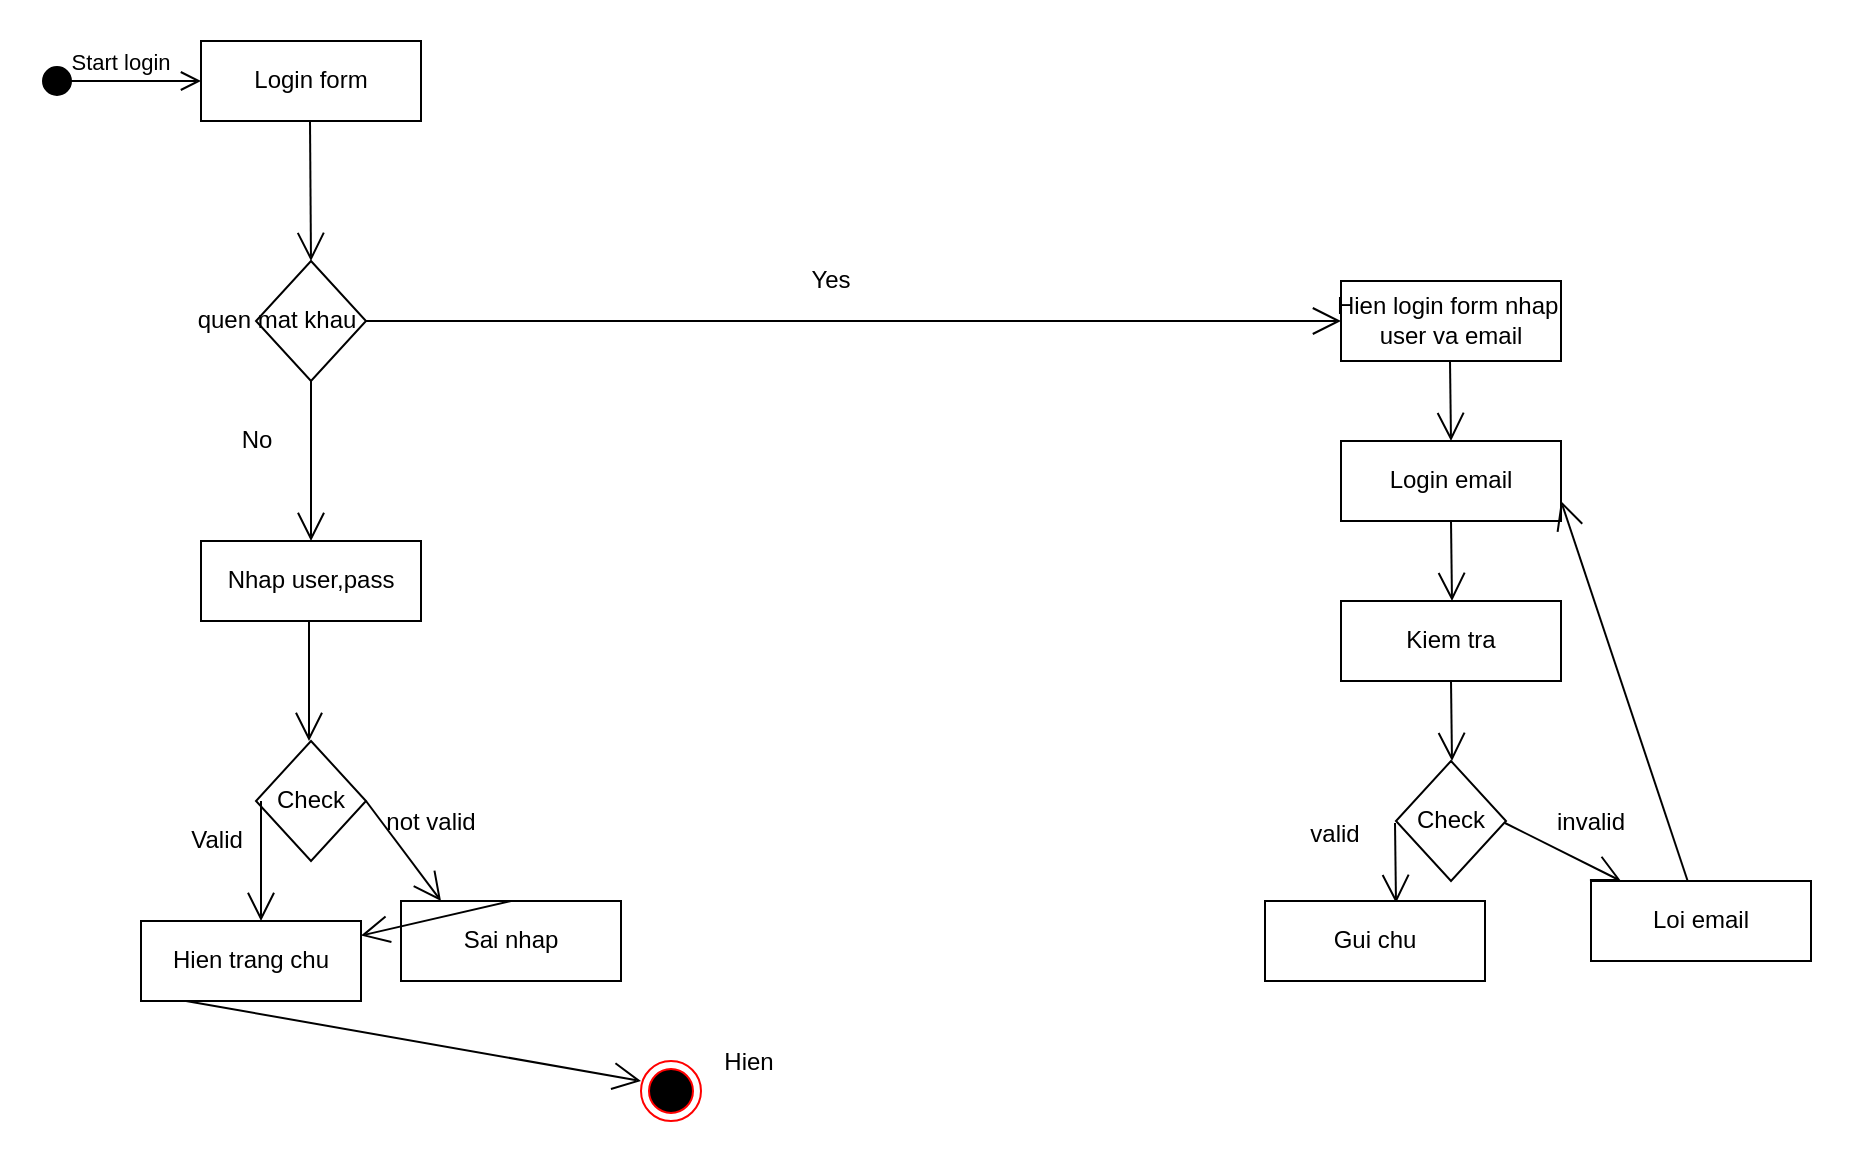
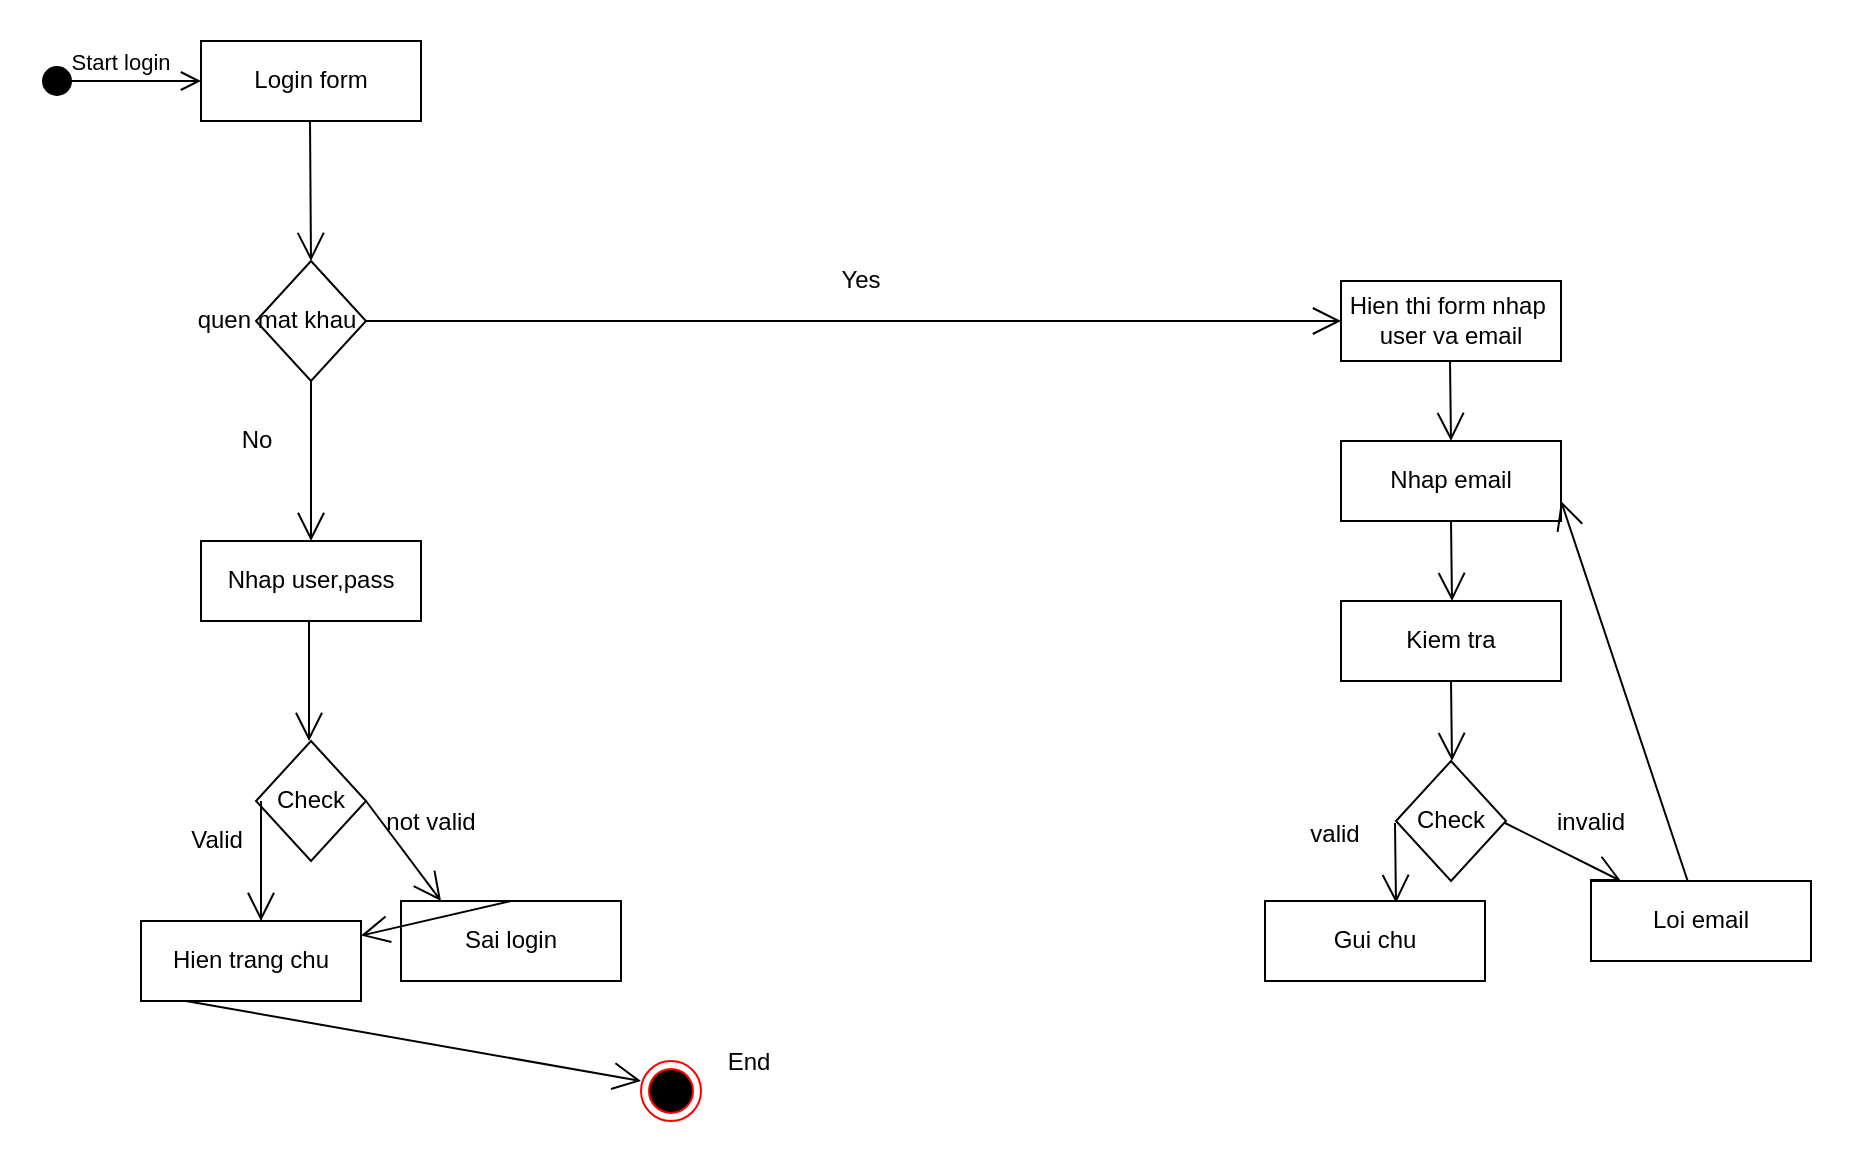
(831, 281) -> (861, 281)
(1452, 321) -> (1452, 321)
(1452, 481) -> (1452, 481)
(512, 941) -> (512, 941)
(750, 1063) -> (750, 1063)
